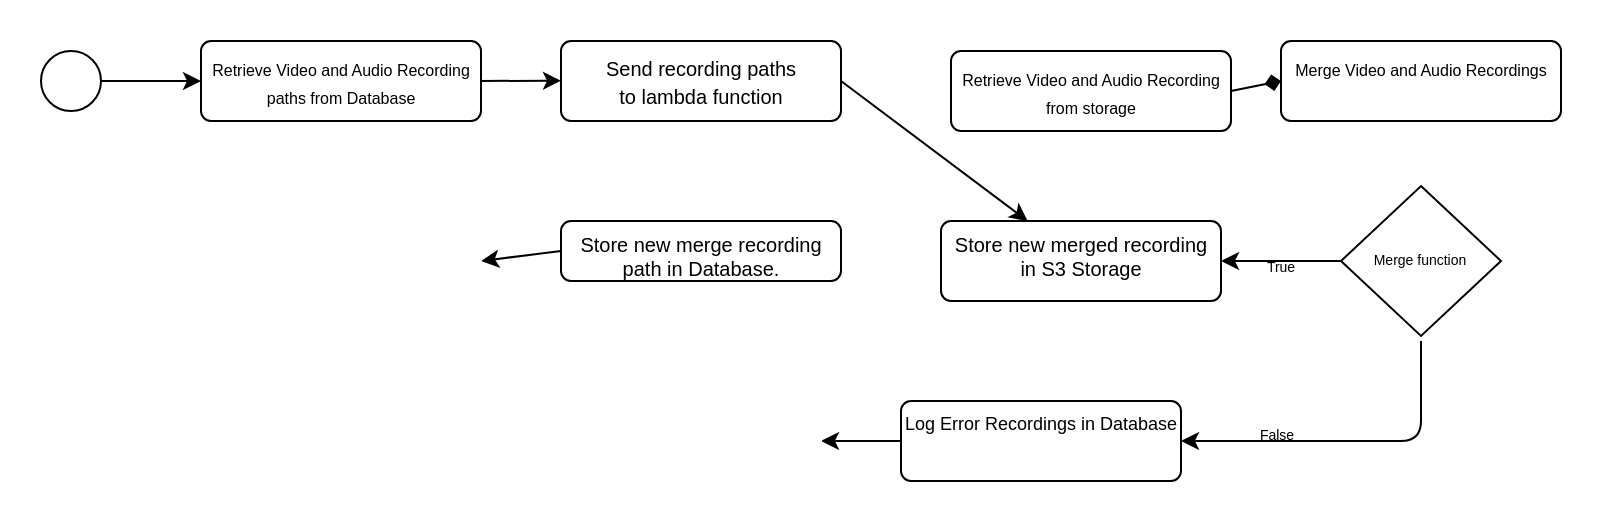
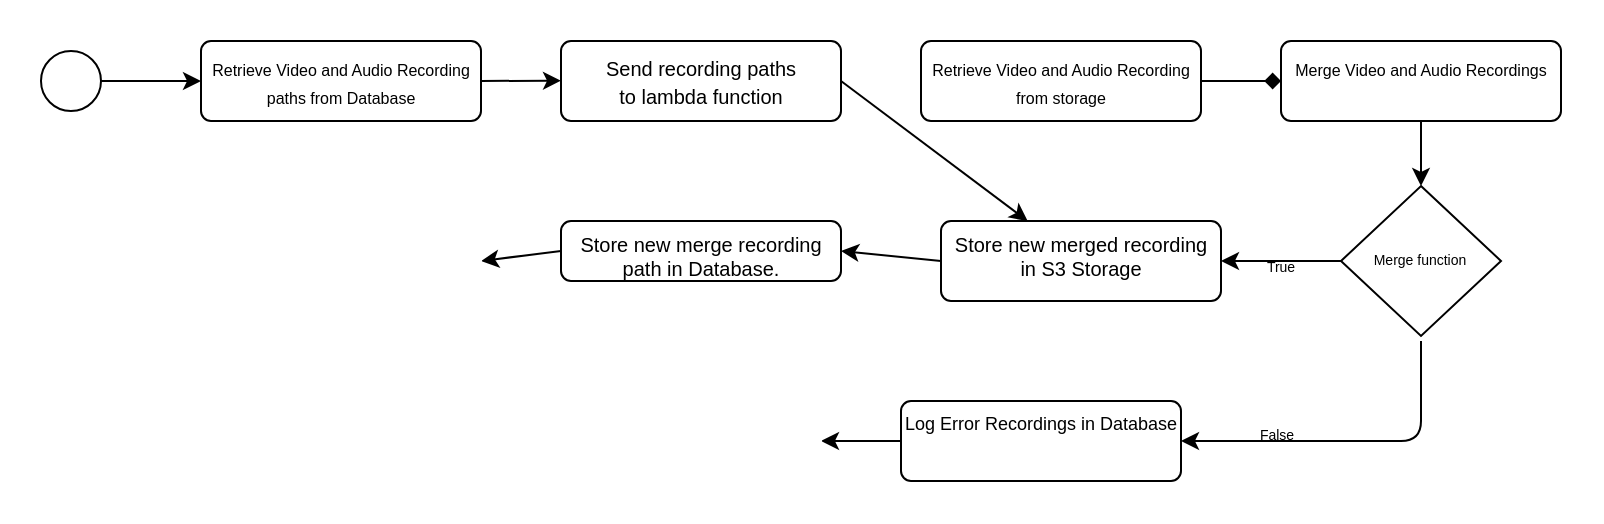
(1091, 91) -> (1061, 81)
none -> (1421, 147)
none -> (898, 257)
